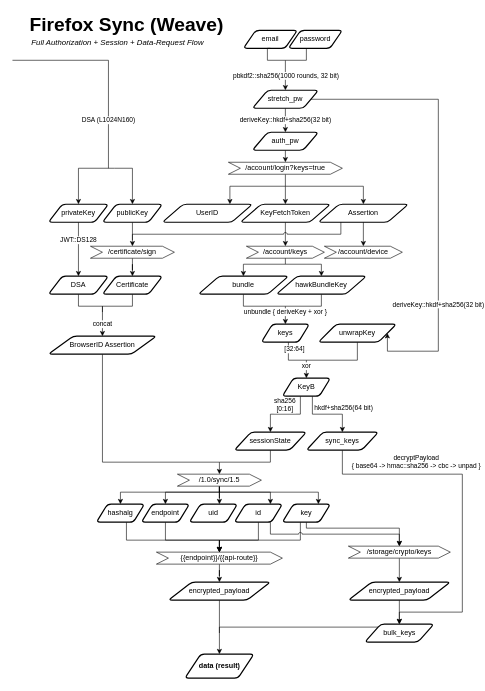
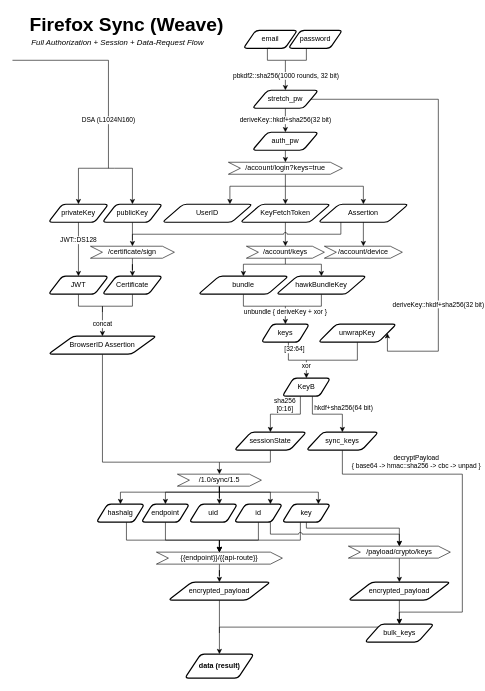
(78, 285) -> (78, 285)
(399, 552) -> (399, 552)
